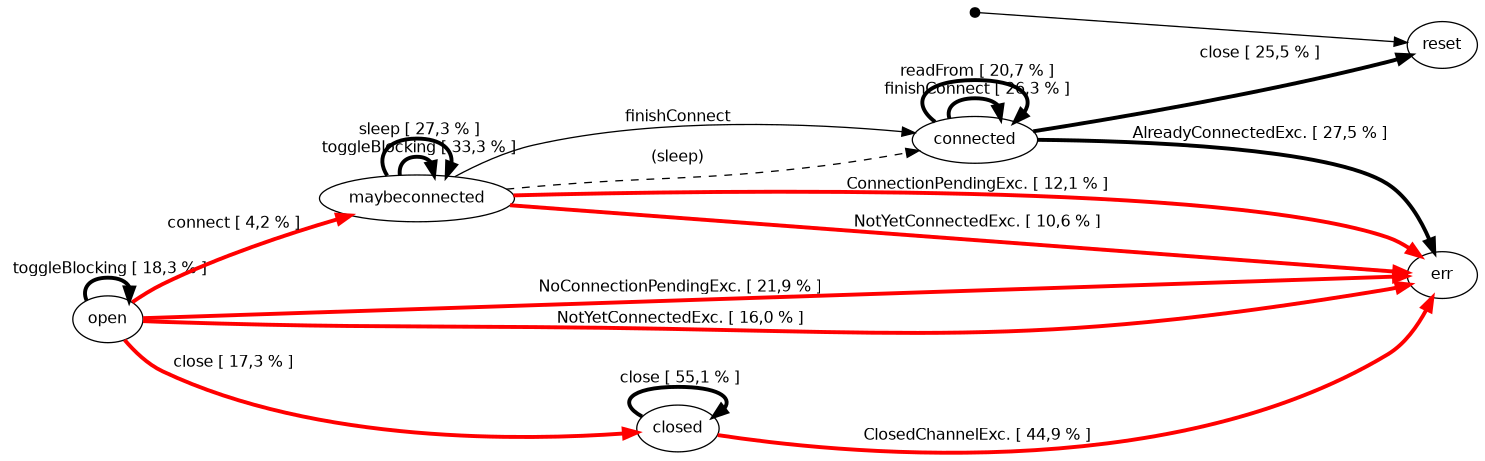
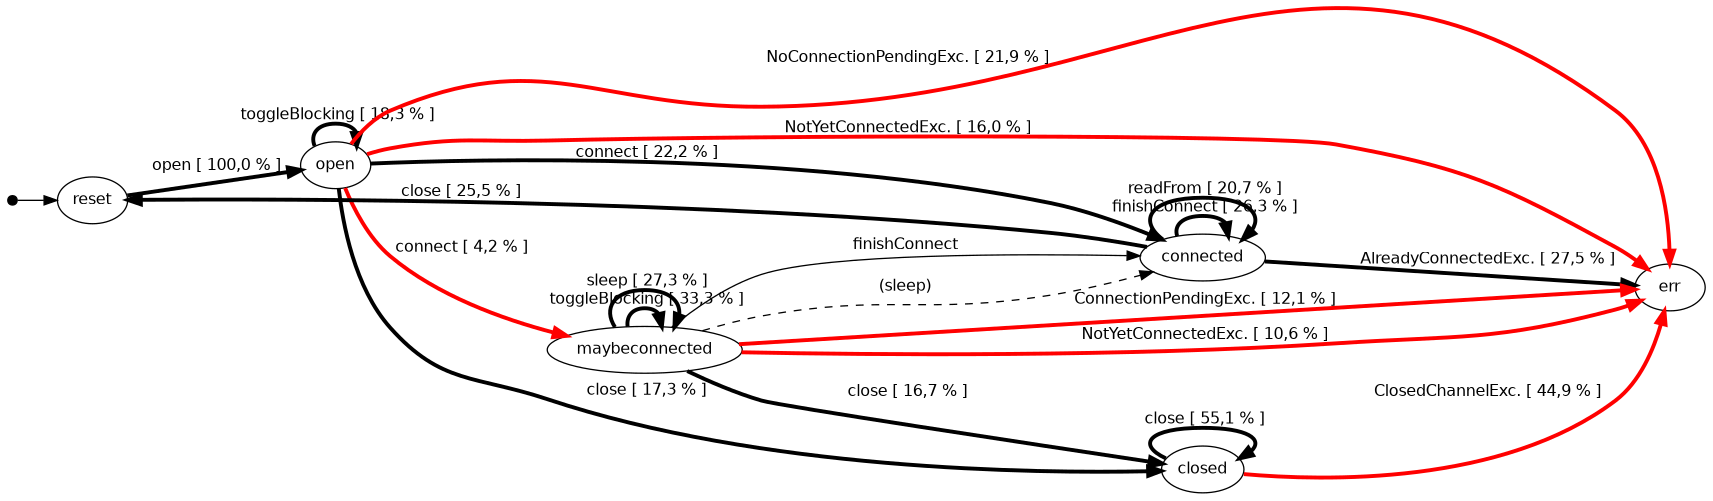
none -> (764, 168)
none -> (208, 184)
none -> (916, 426)
(364, 427) -> (683, 434)
